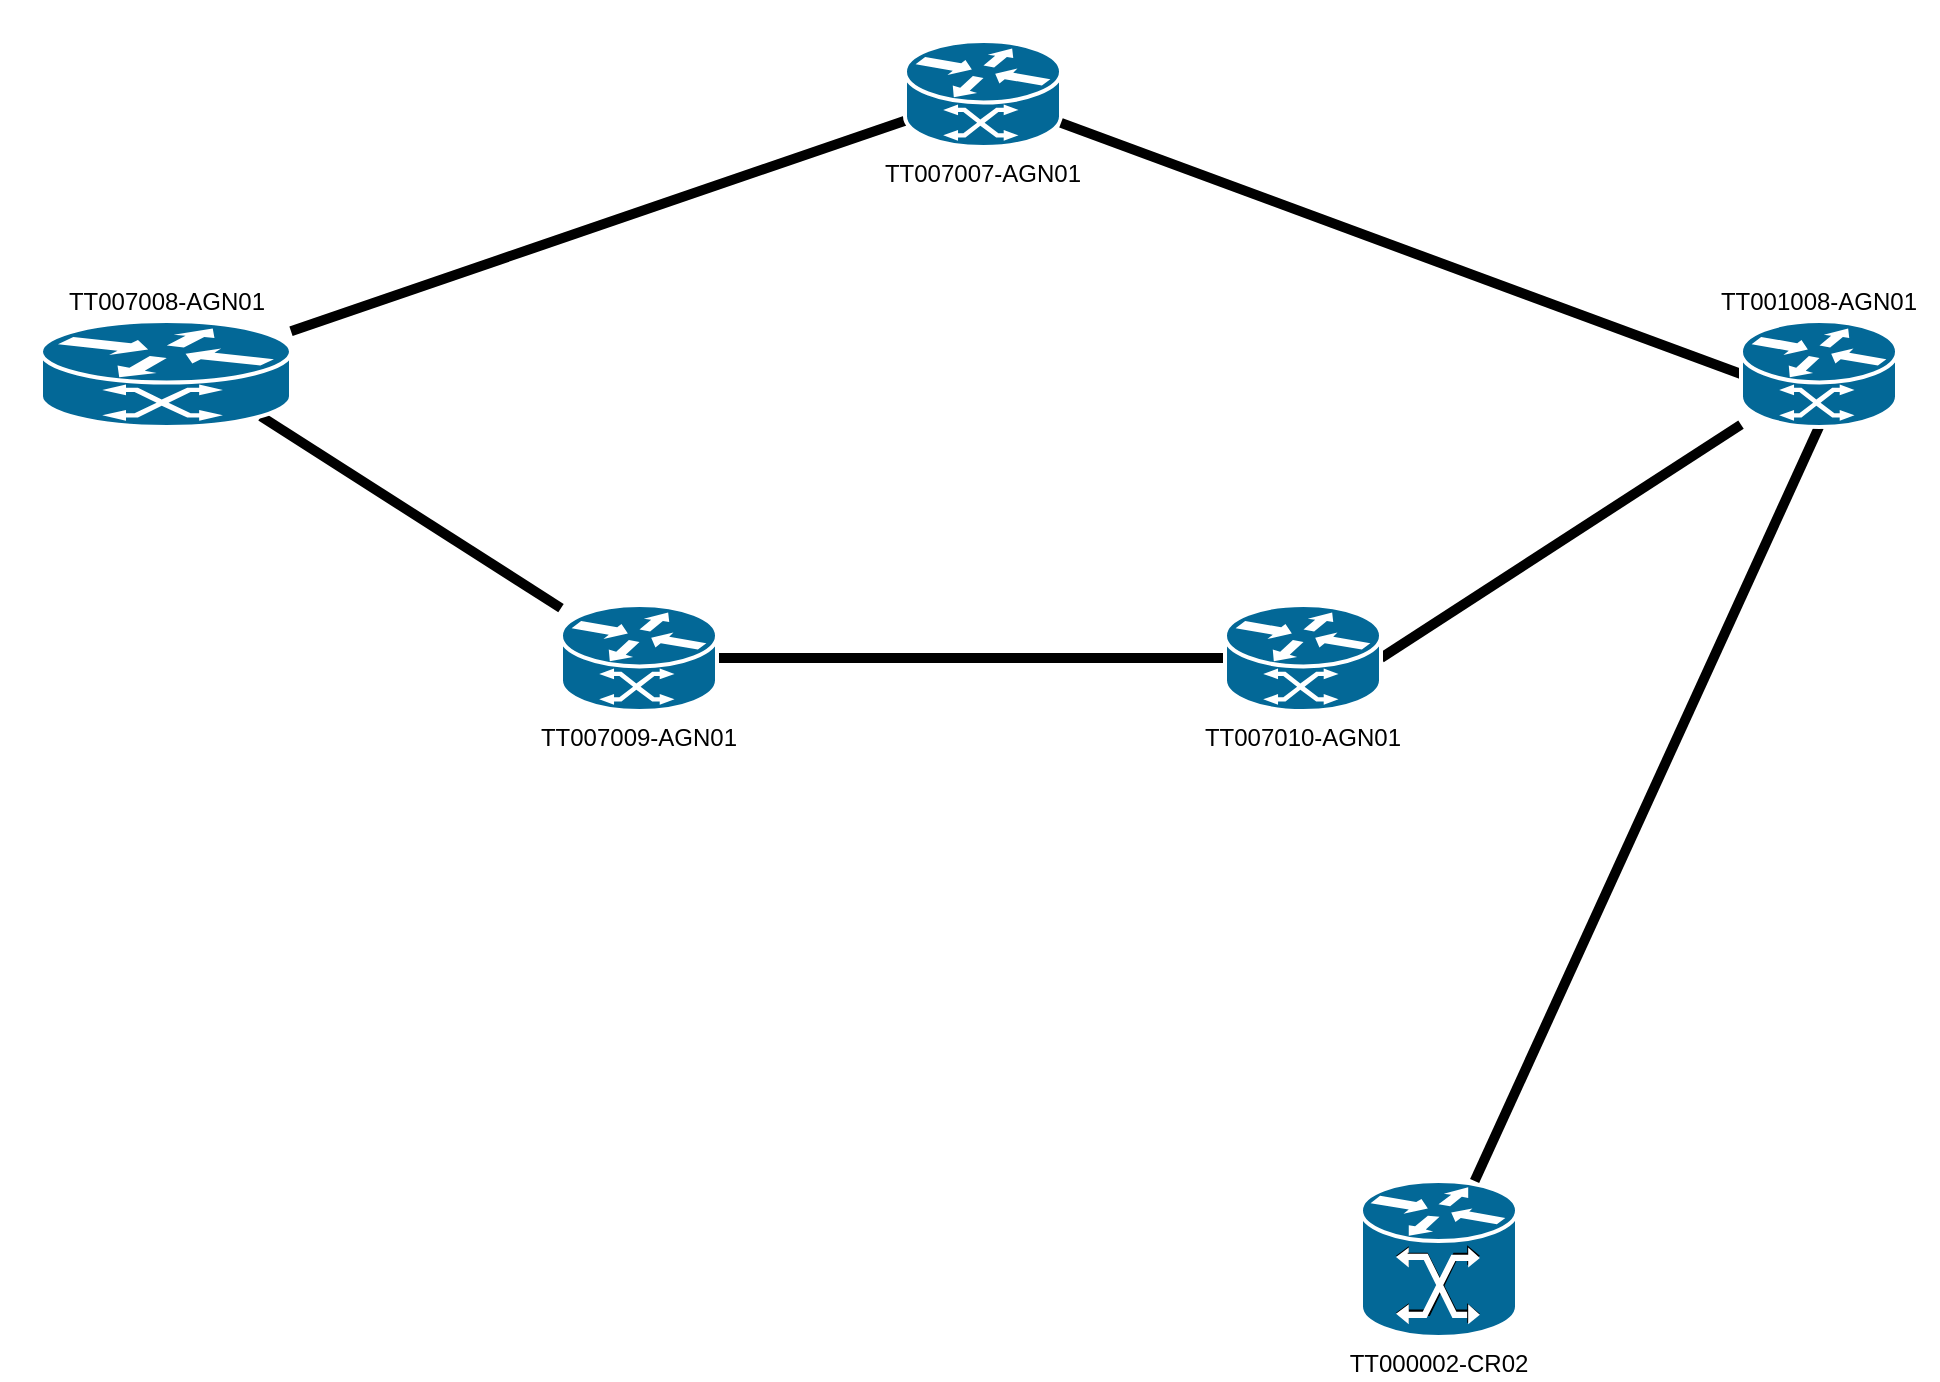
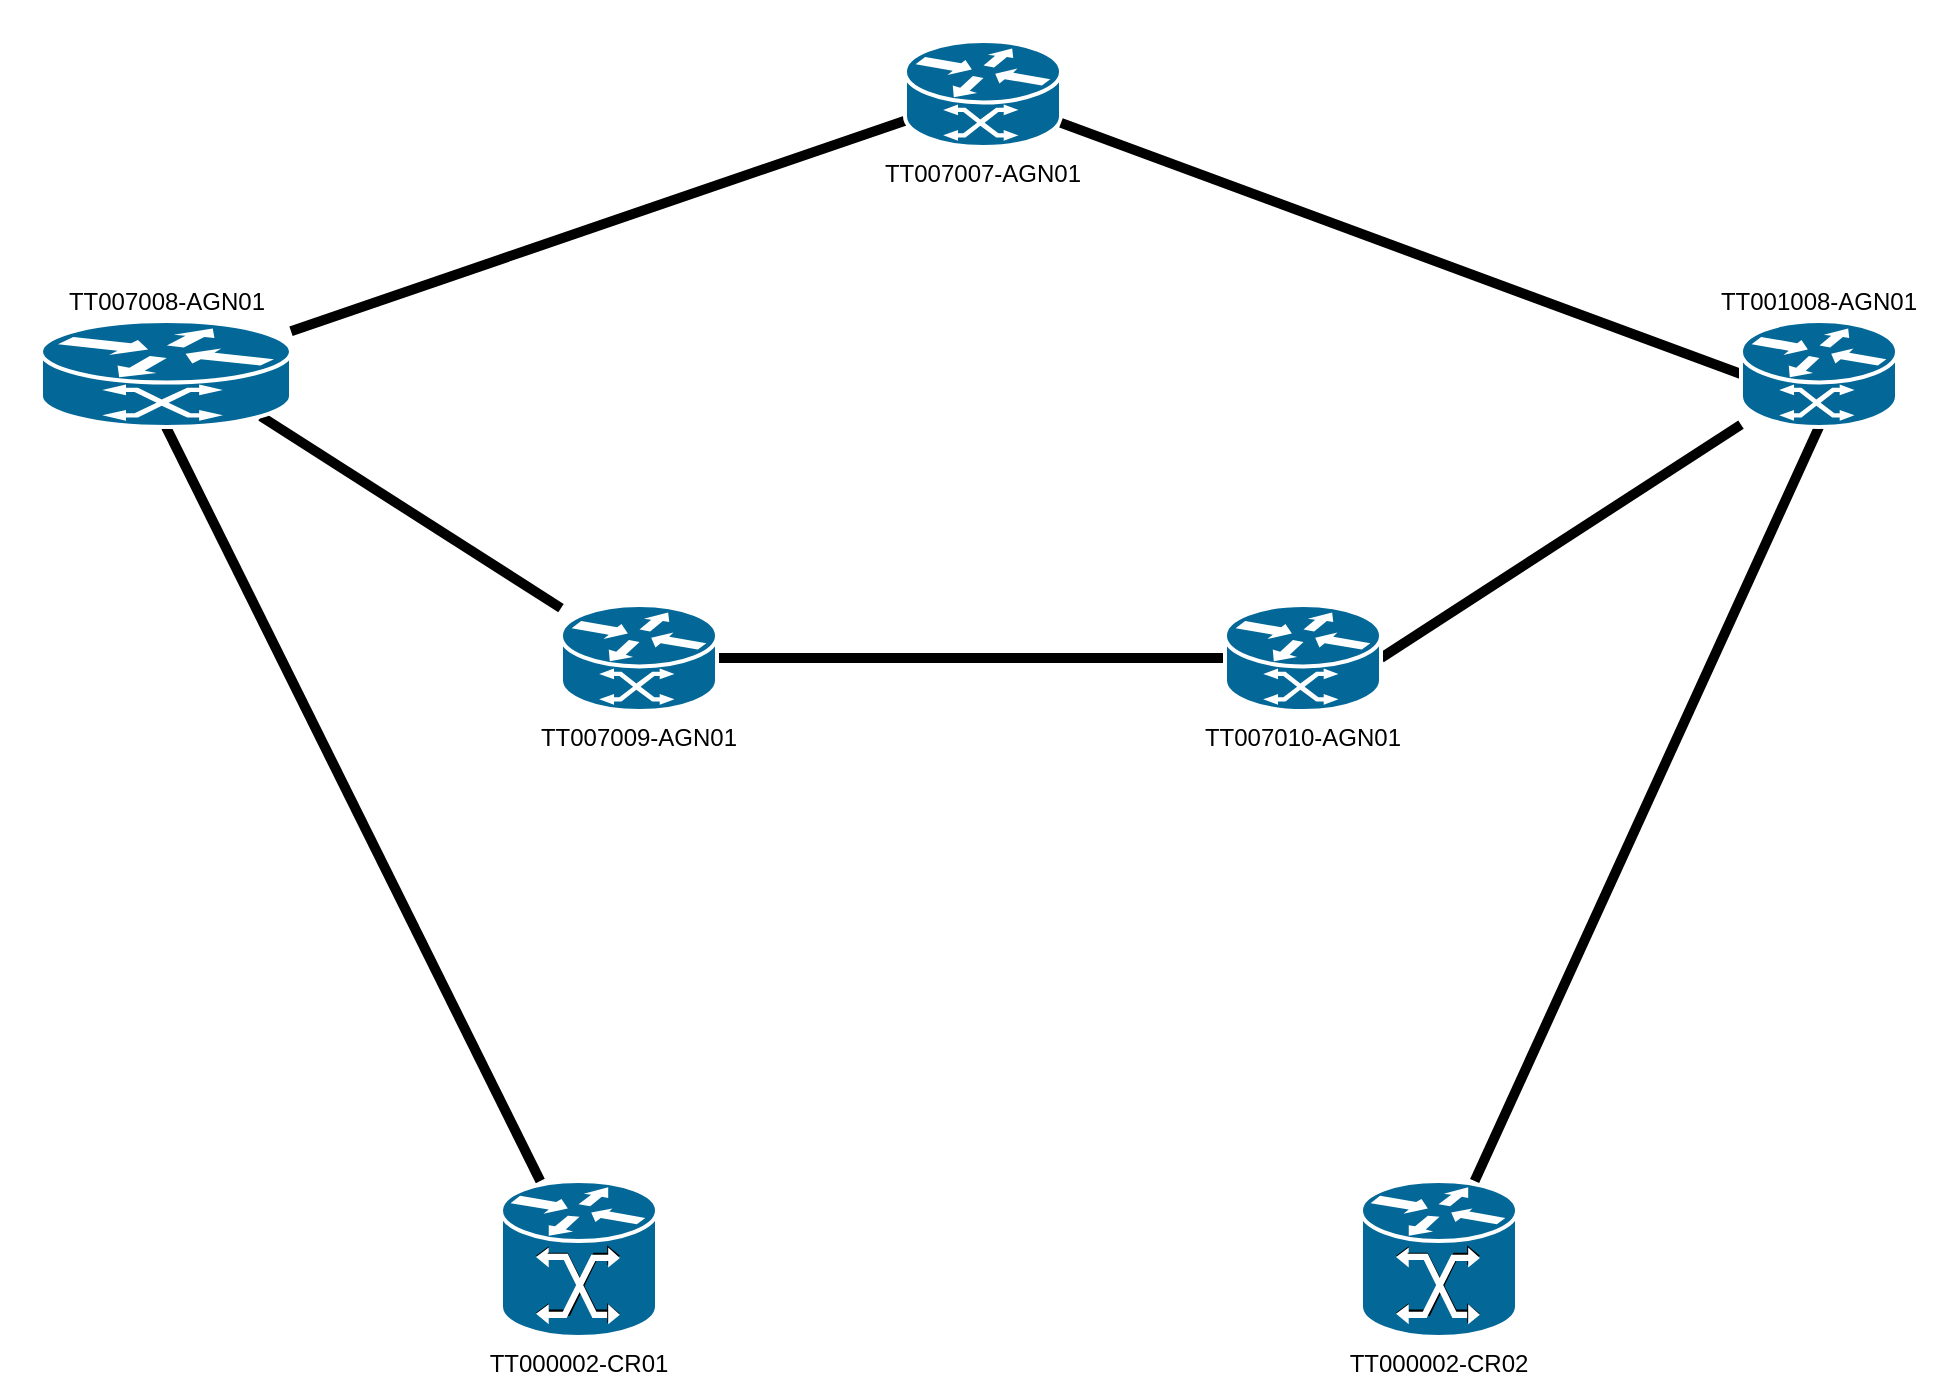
none -> (353, 804)
none -> (579, 1259)
